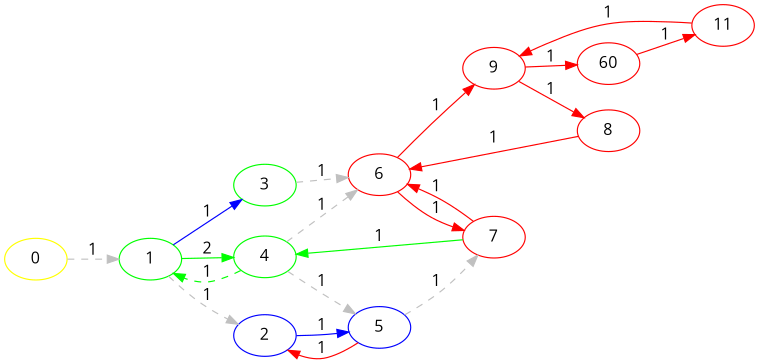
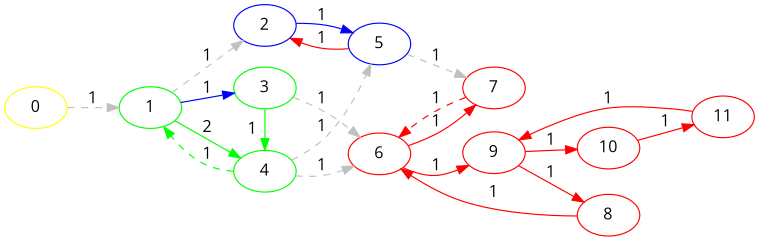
(609, 64) -> (609, 148)
(447, 203) -> (436, 111)
(386, 246) -> (265, 124)
